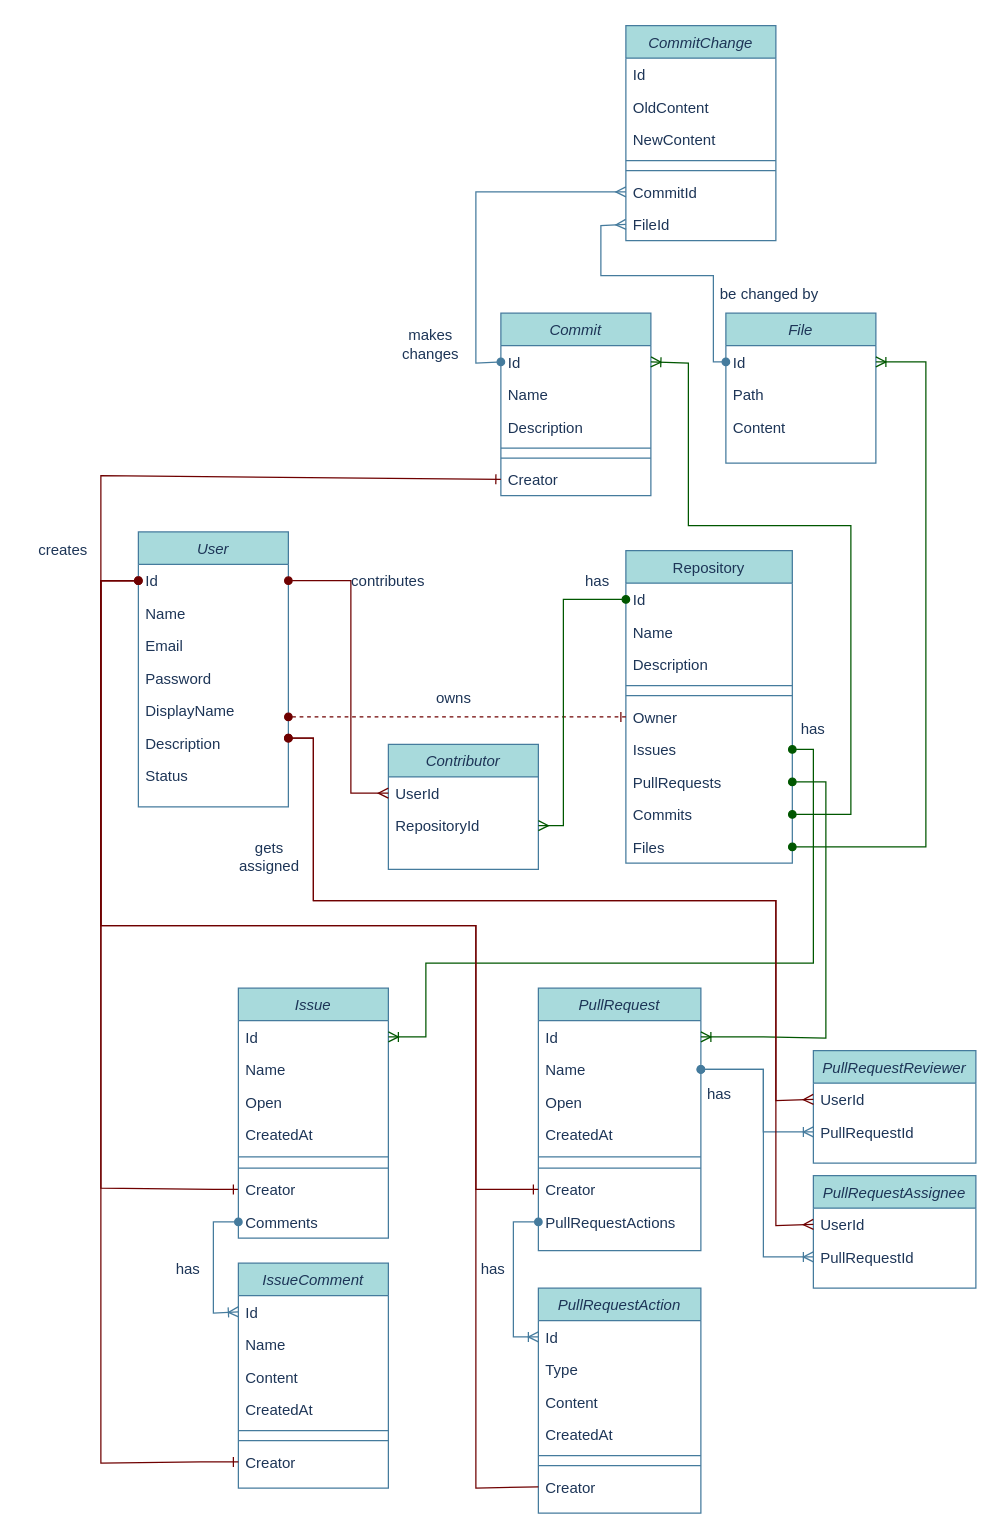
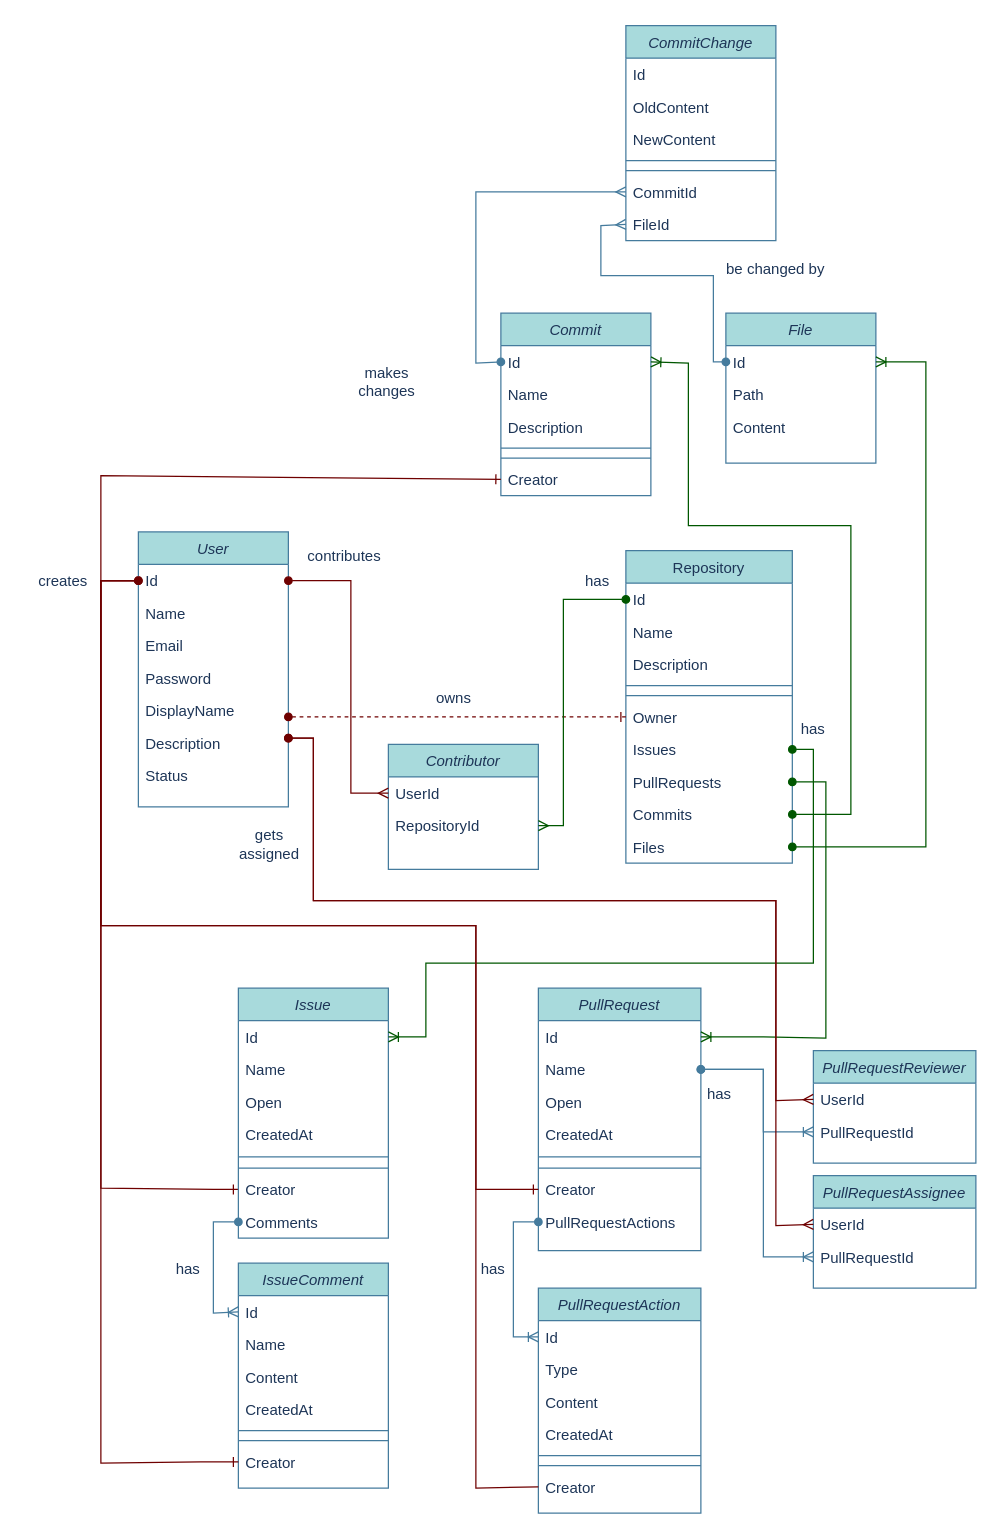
(769, 294) -> (776, 269)
(431, 344) -> (387, 382)
(63, 551) -> (63, 582)
(388, 582) -> (344, 557)
(269, 857) -> (269, 844)
